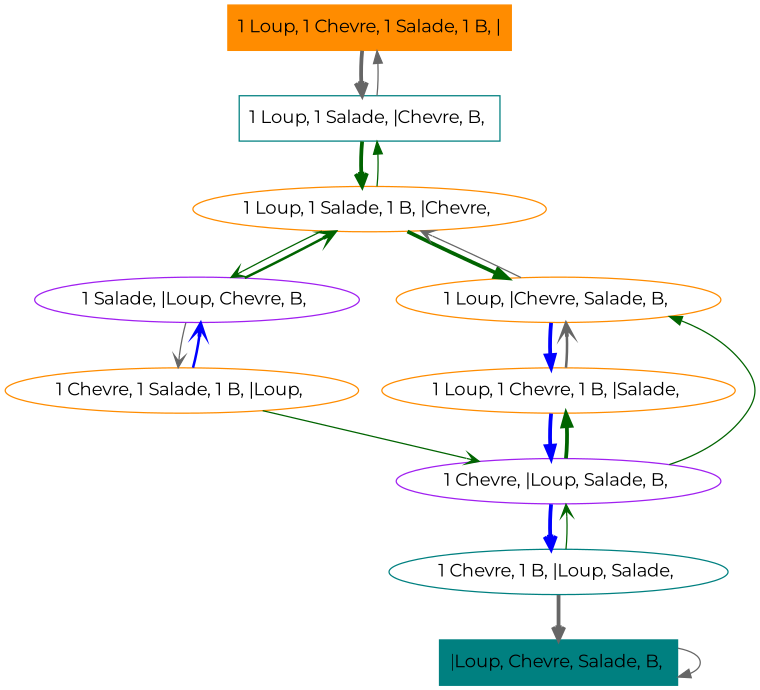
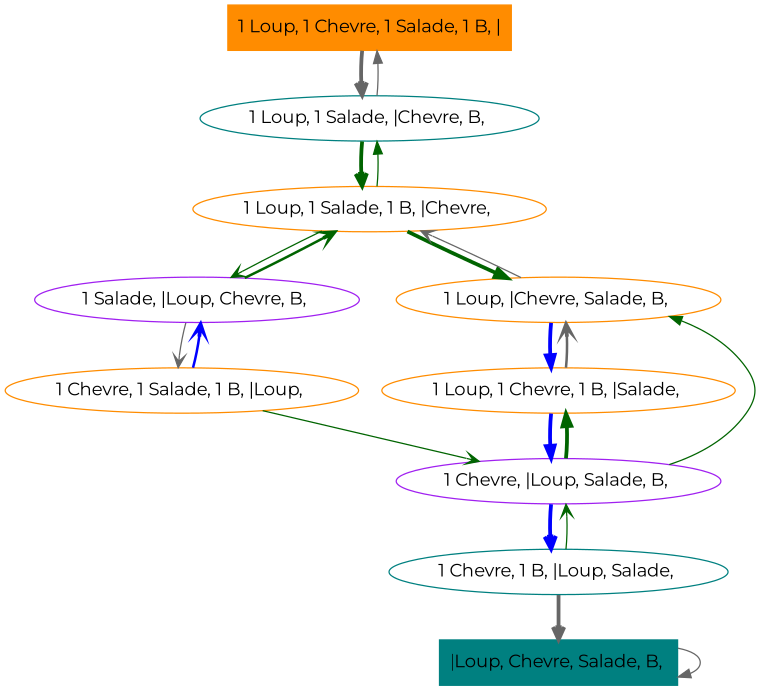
(370, 118) -> (370, 118)
